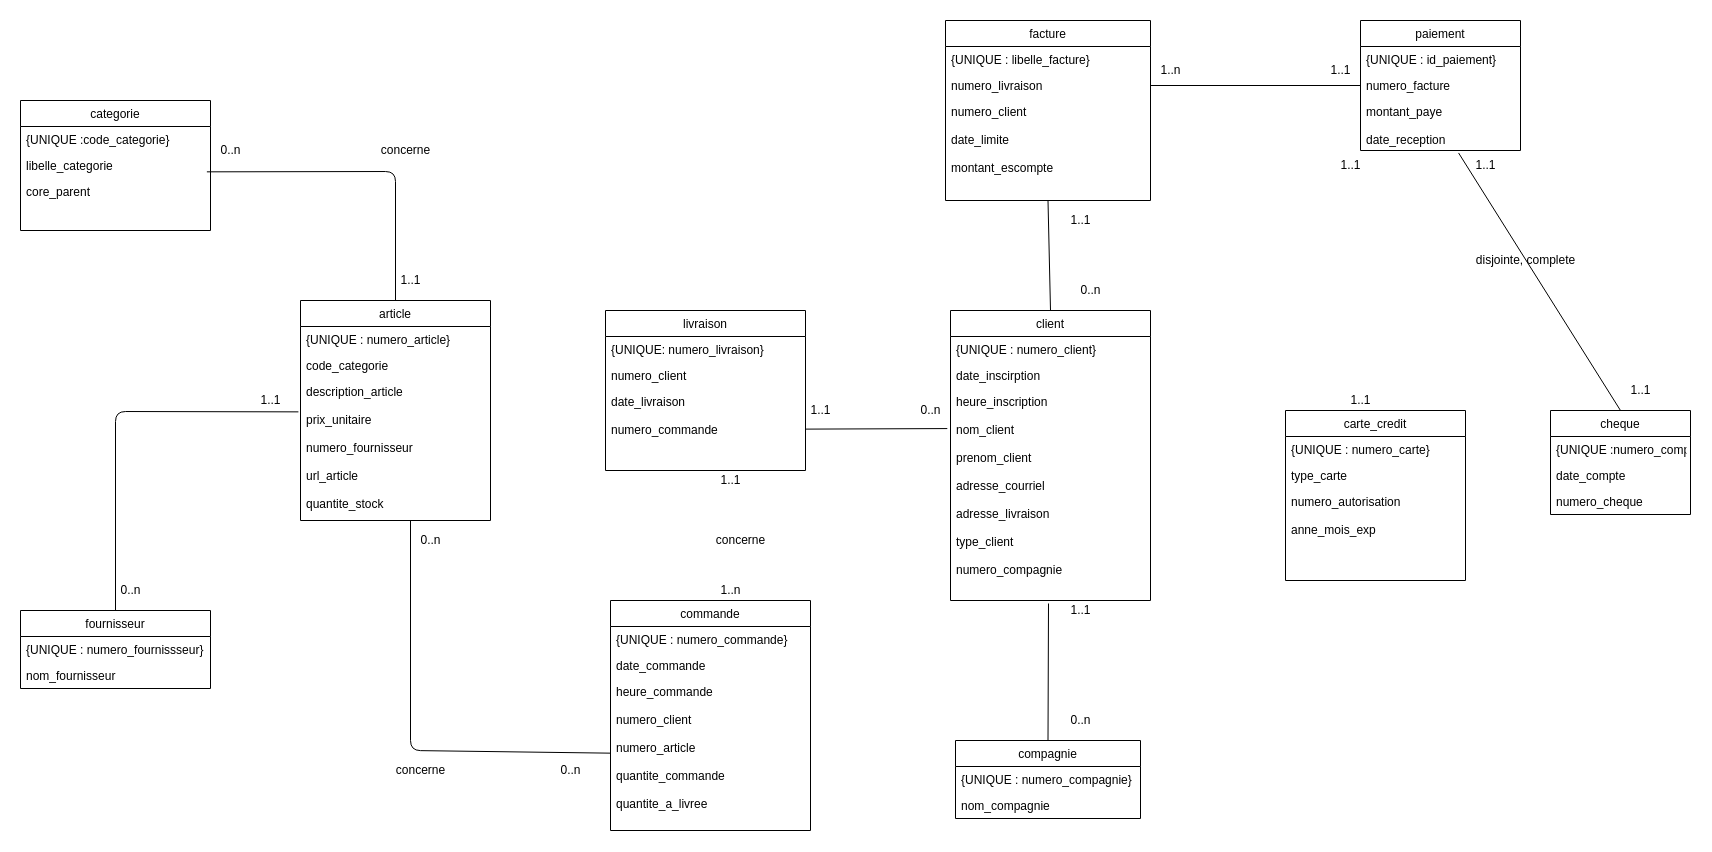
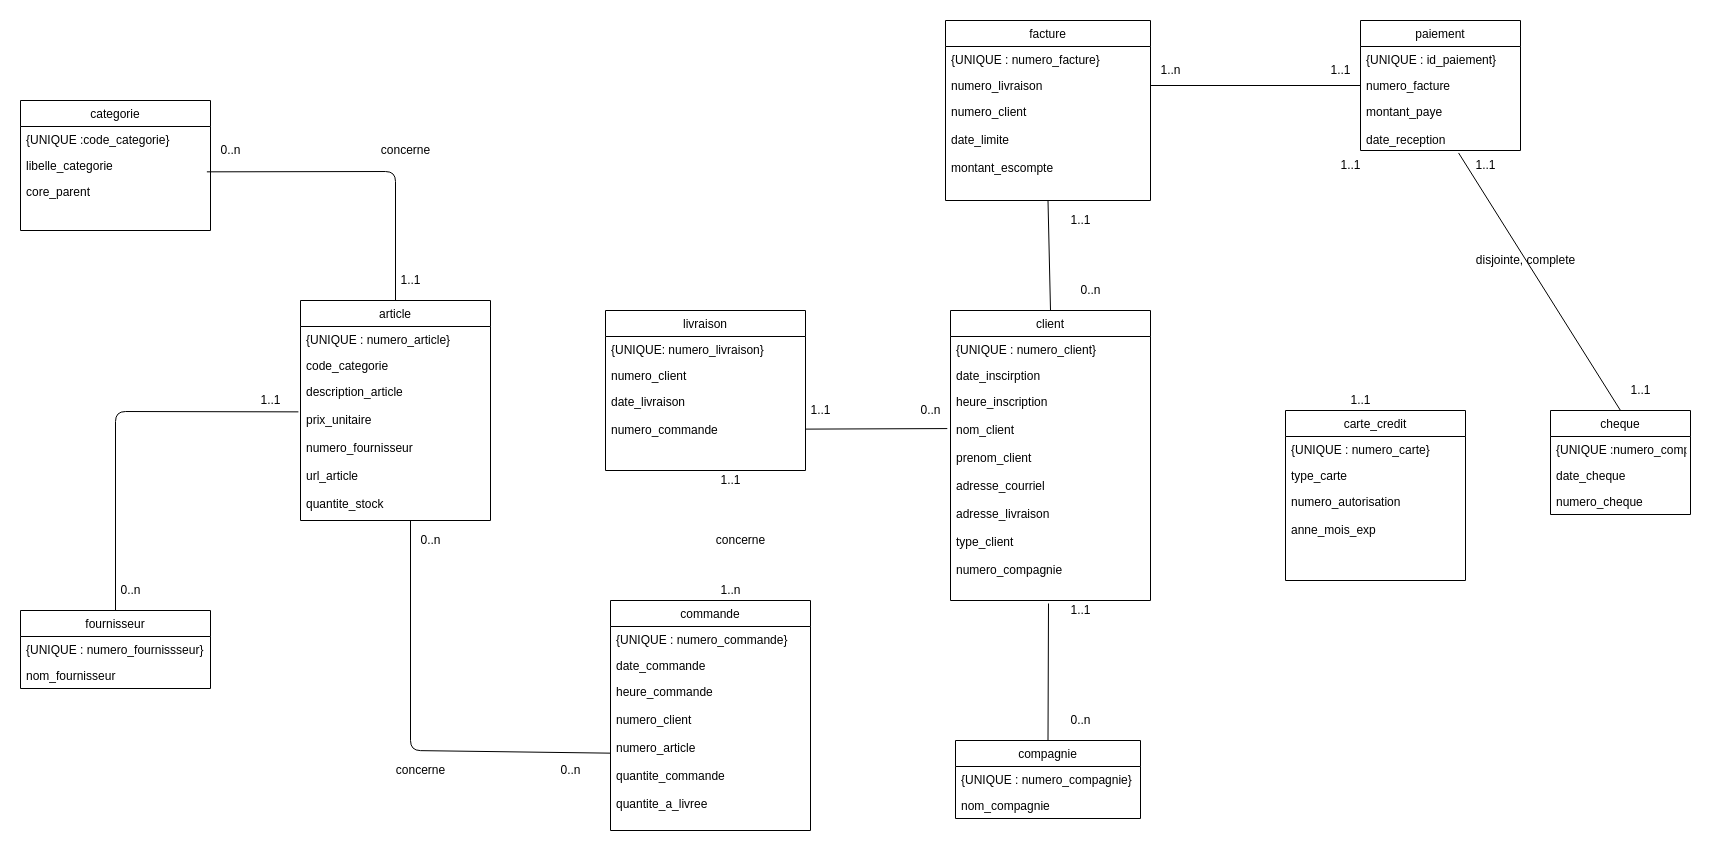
(1027, 60) -> (1030, 60)
(1593, 476) -> (1593, 476)
